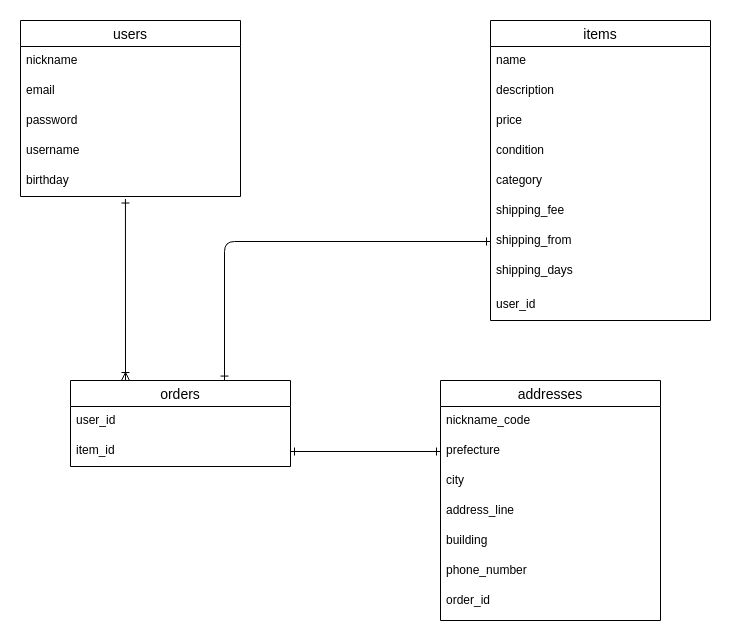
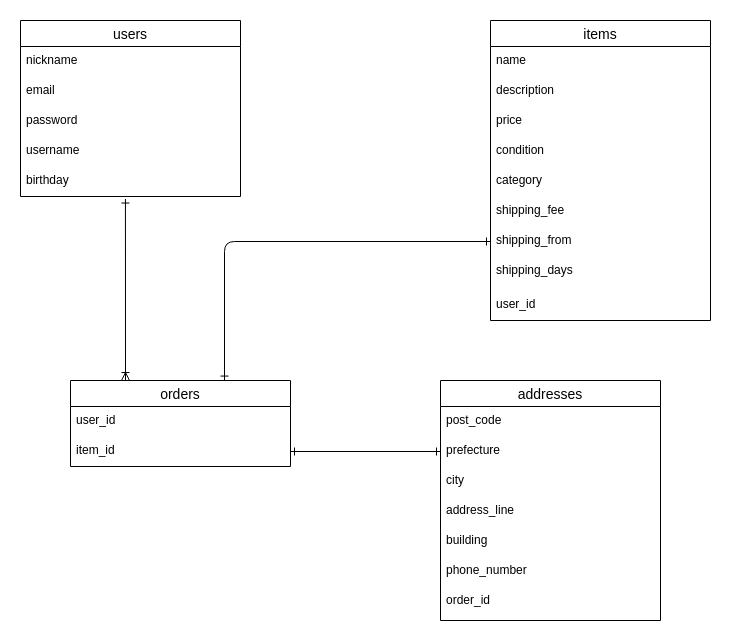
(488, 420) -> (476, 420)
